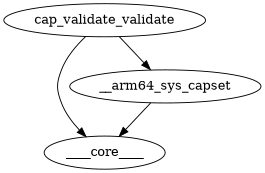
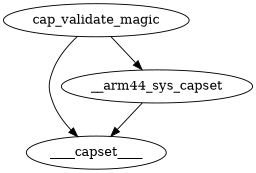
(105, 20) -> (96, 20)
(165, 86) -> (157, 86)
(105, 153) -> (96, 153)
